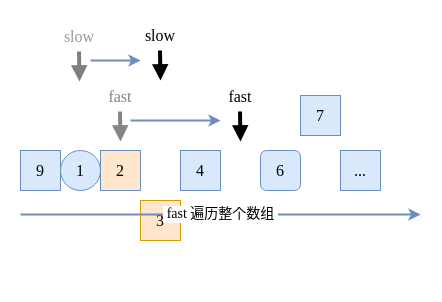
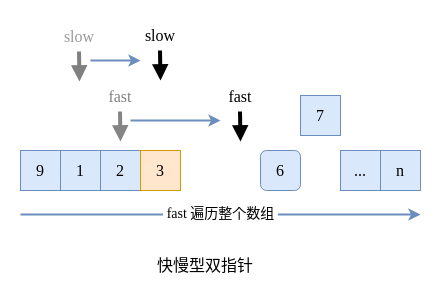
(81, 171) -> (81, 171)
(121, 171) -> (121, 171)
(201, 171) -> none
none -> (401, 171)
(161, 221) -> (161, 171)
none -> (206, 266)
